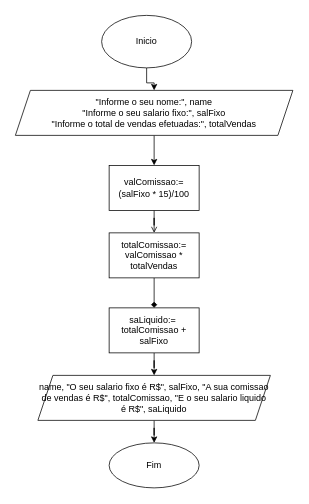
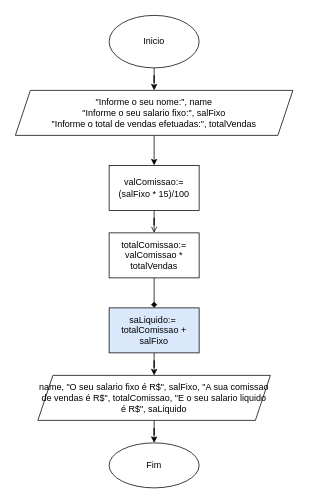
(147, 42) -> (154, 42)
(154, 330) -> (154, 330)
